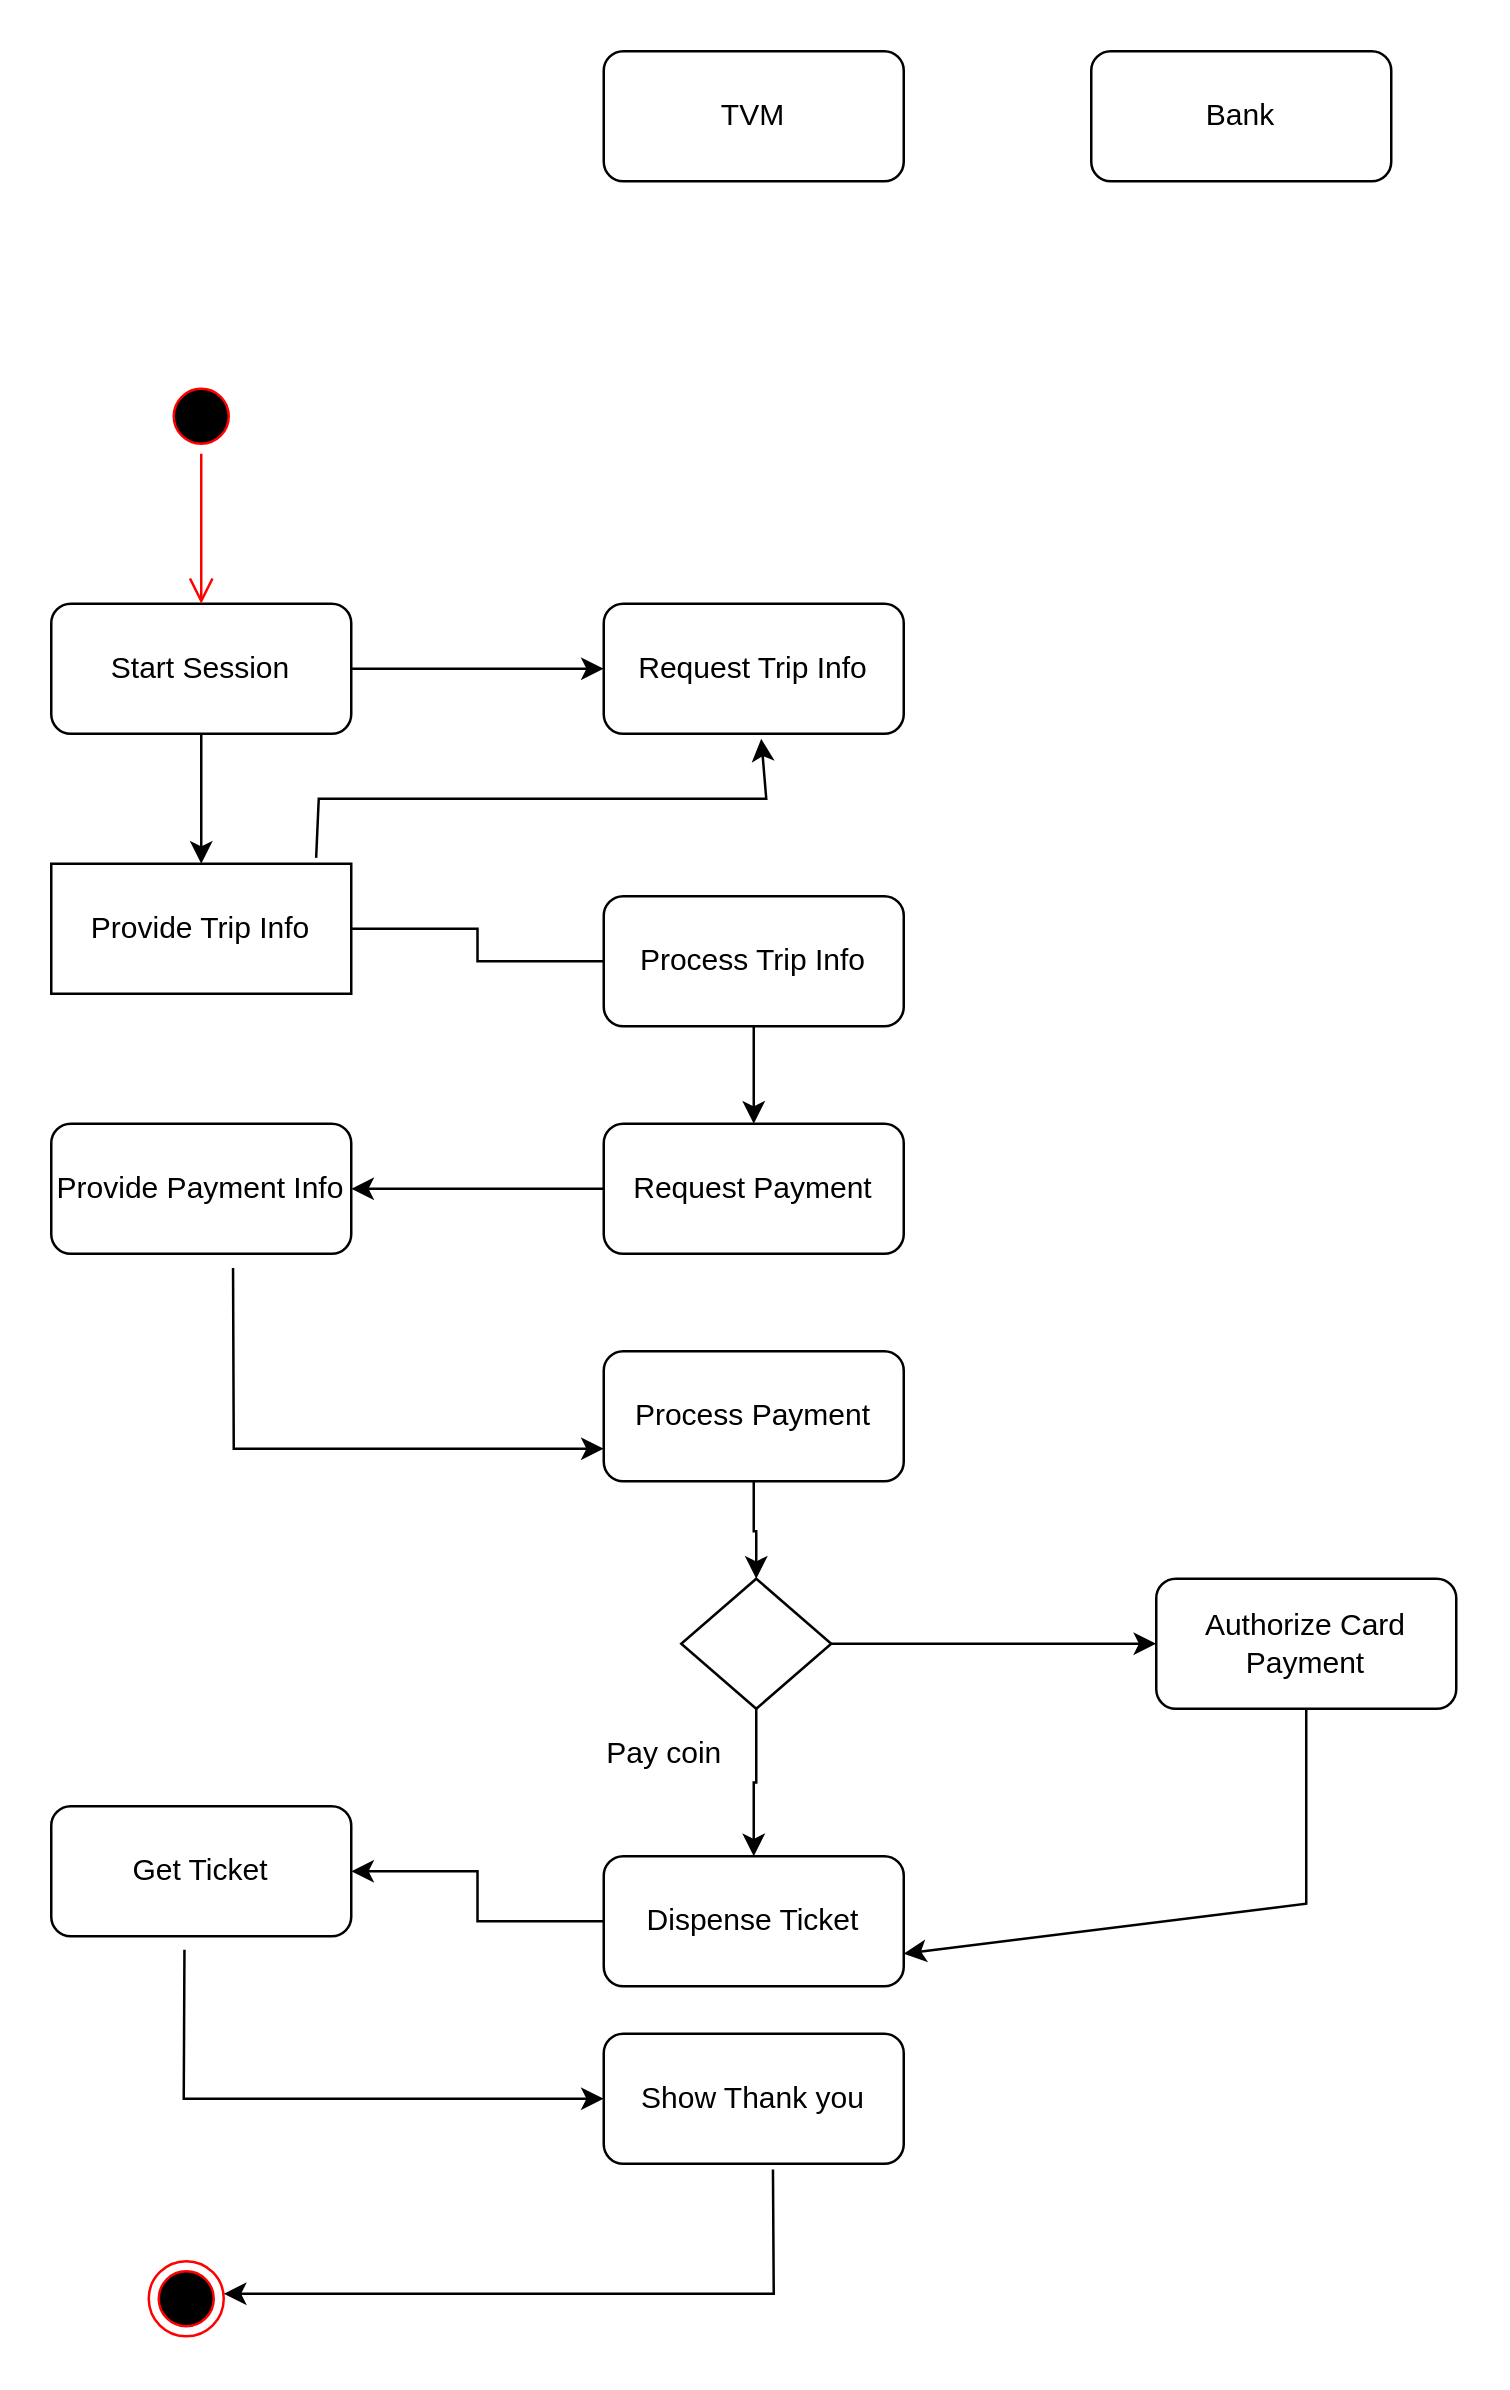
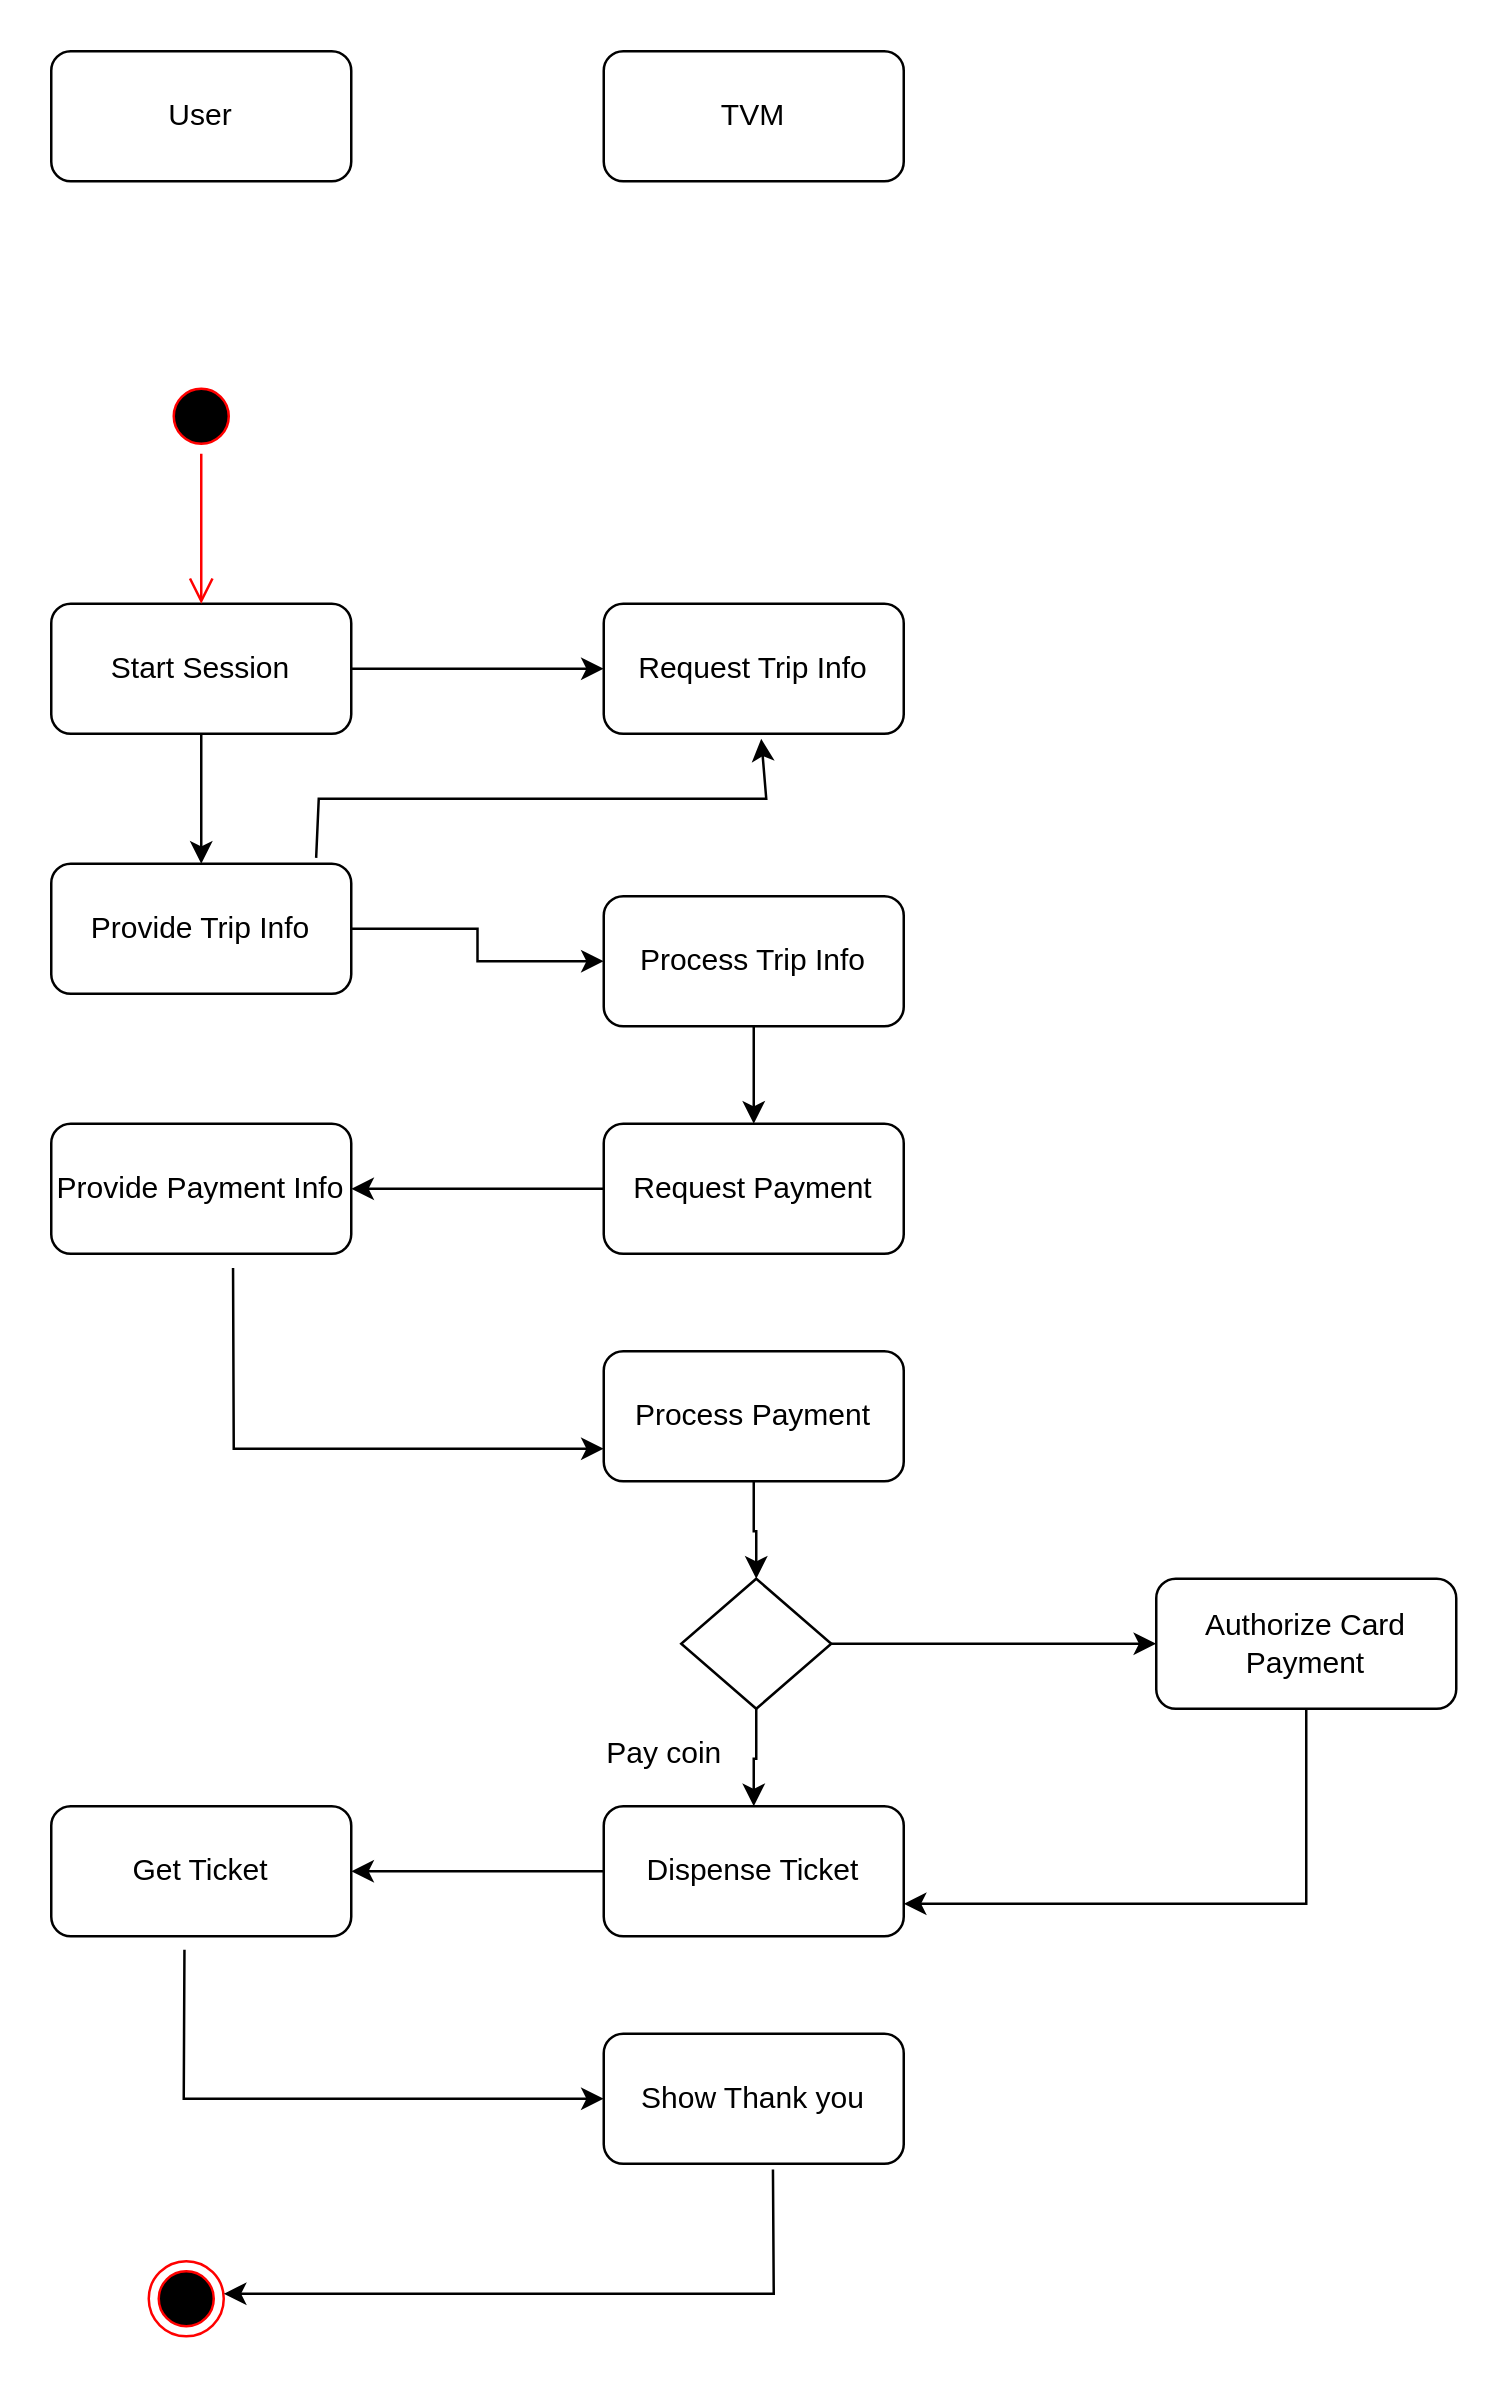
none -> (201, 116)
(1241, 116) -> none
(201, 929) -> (201, 929)
(592, 961) -> (585, 961)
(754, 1921) -> (754, 1871)
